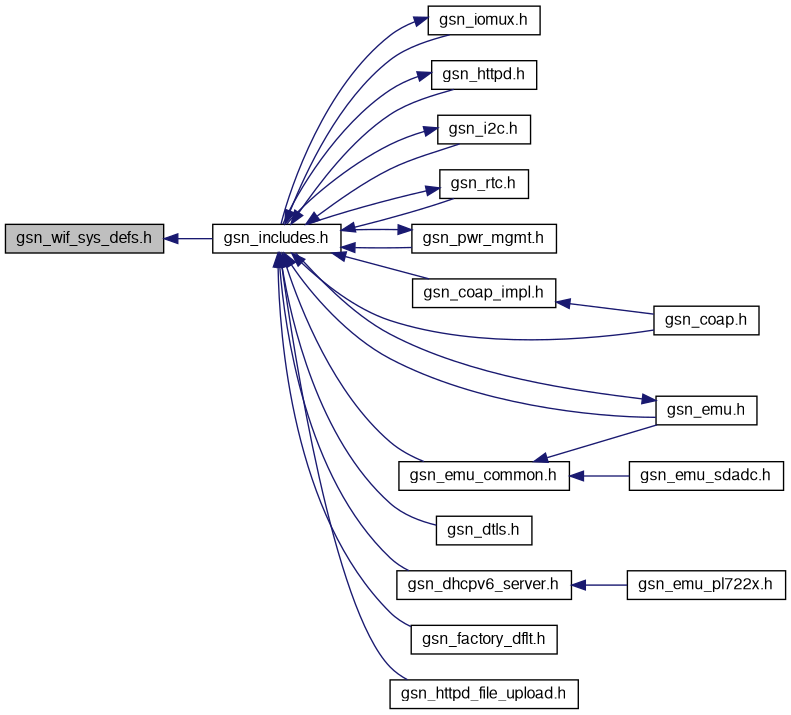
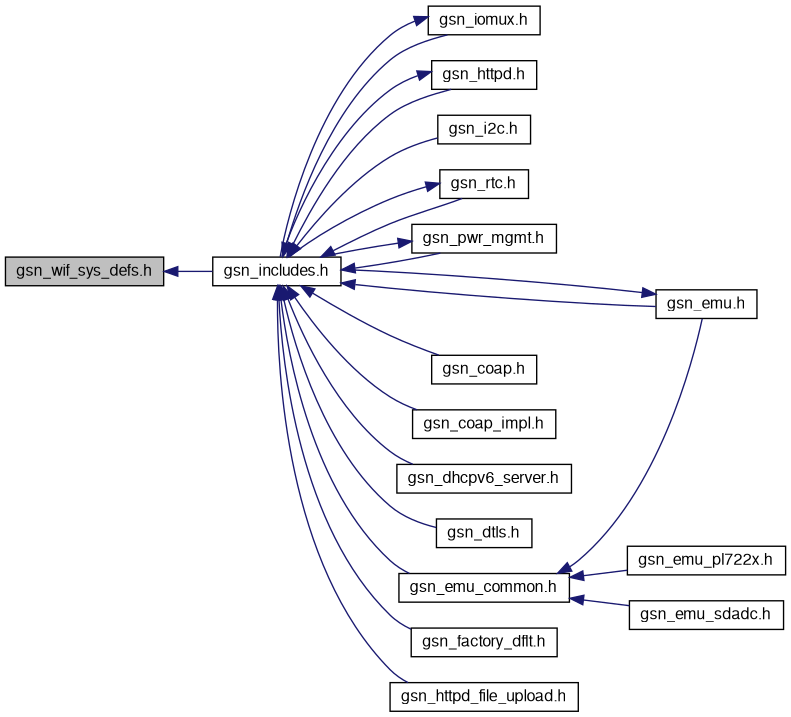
(350, 169) -> none
(612, 309) -> none
(606, 585) -> (605, 573)
